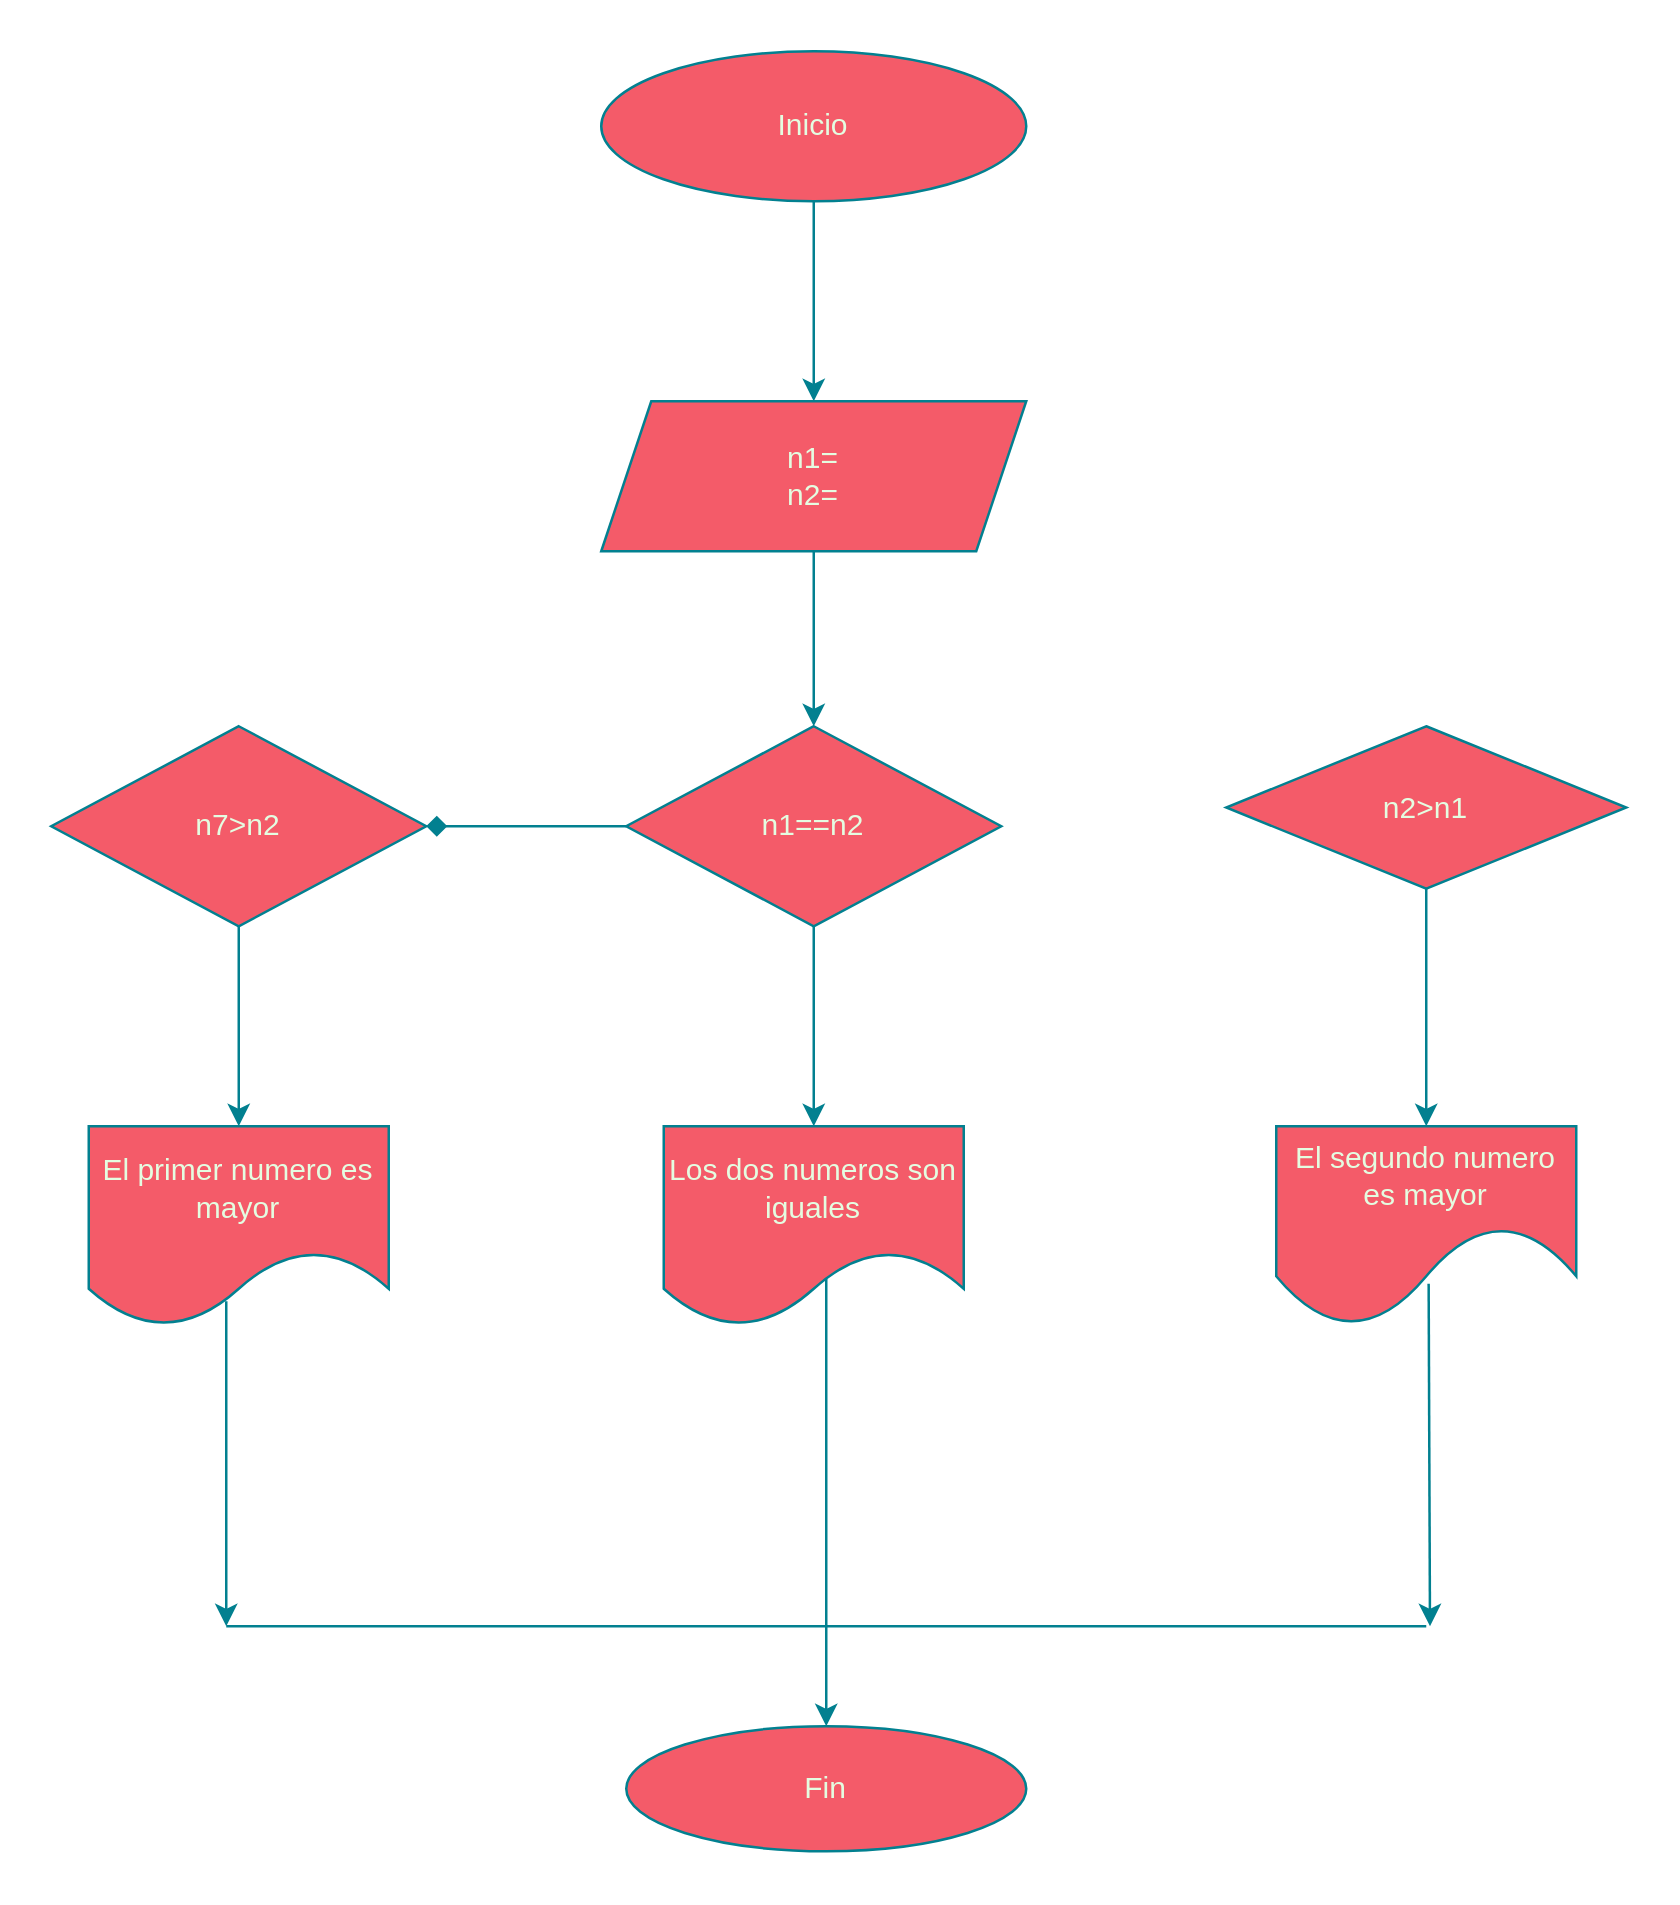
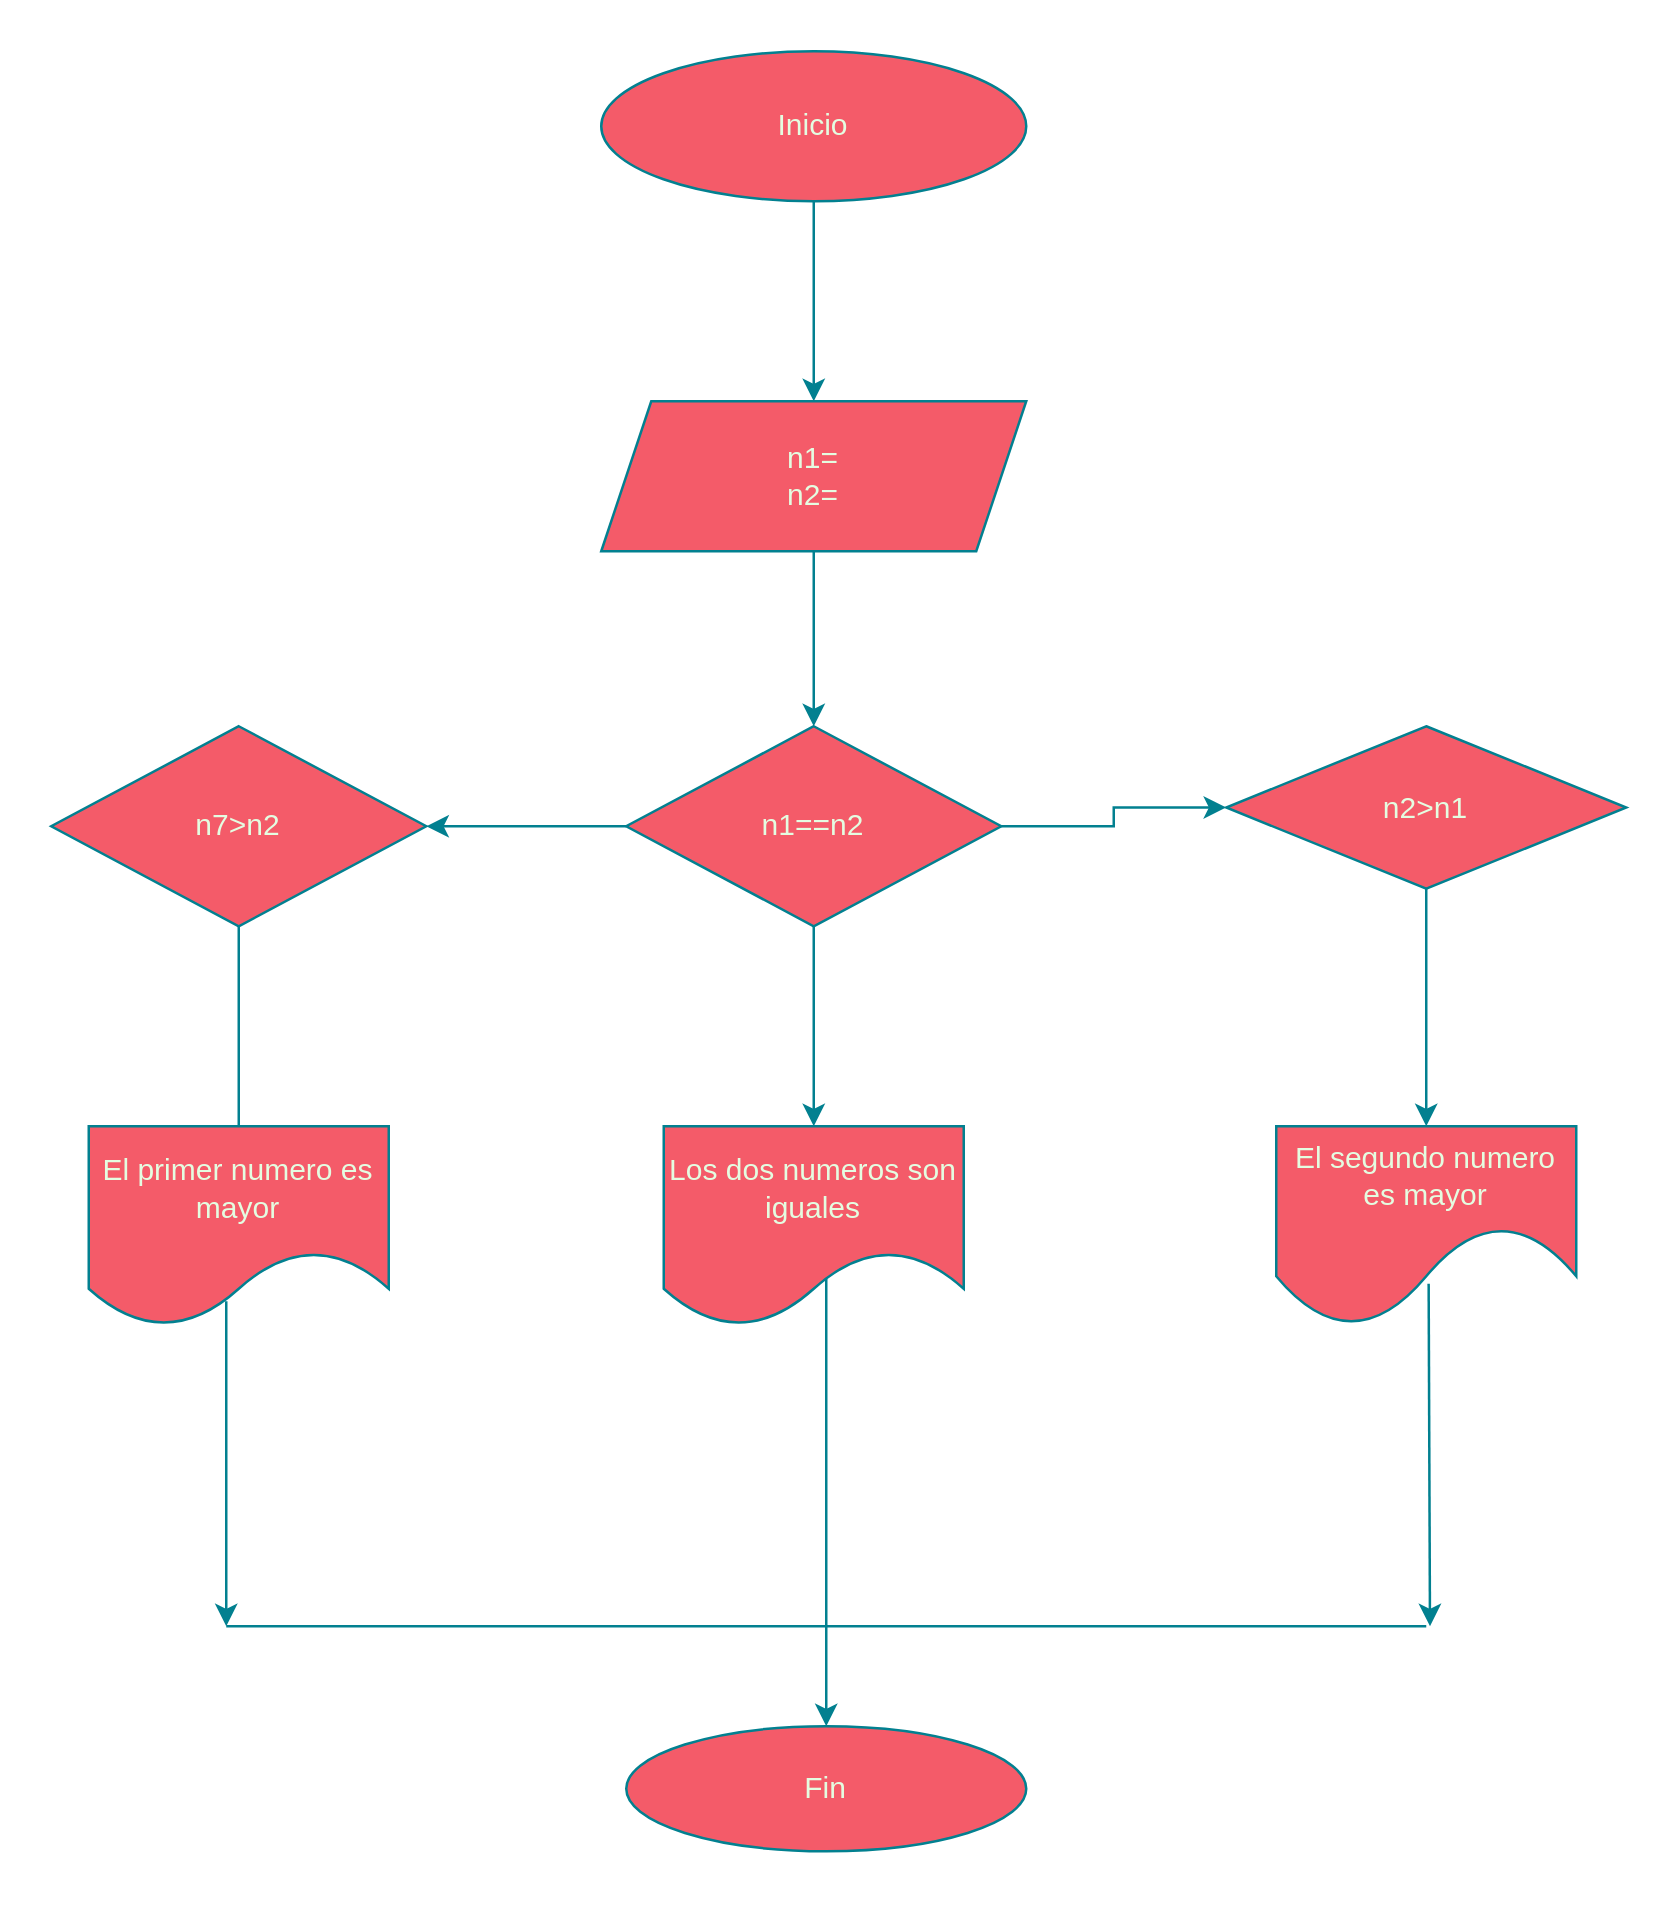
none -> (1114, 825)
(447, 826) -> (445, 826)
(239, 1108) -> (239, 1115)
